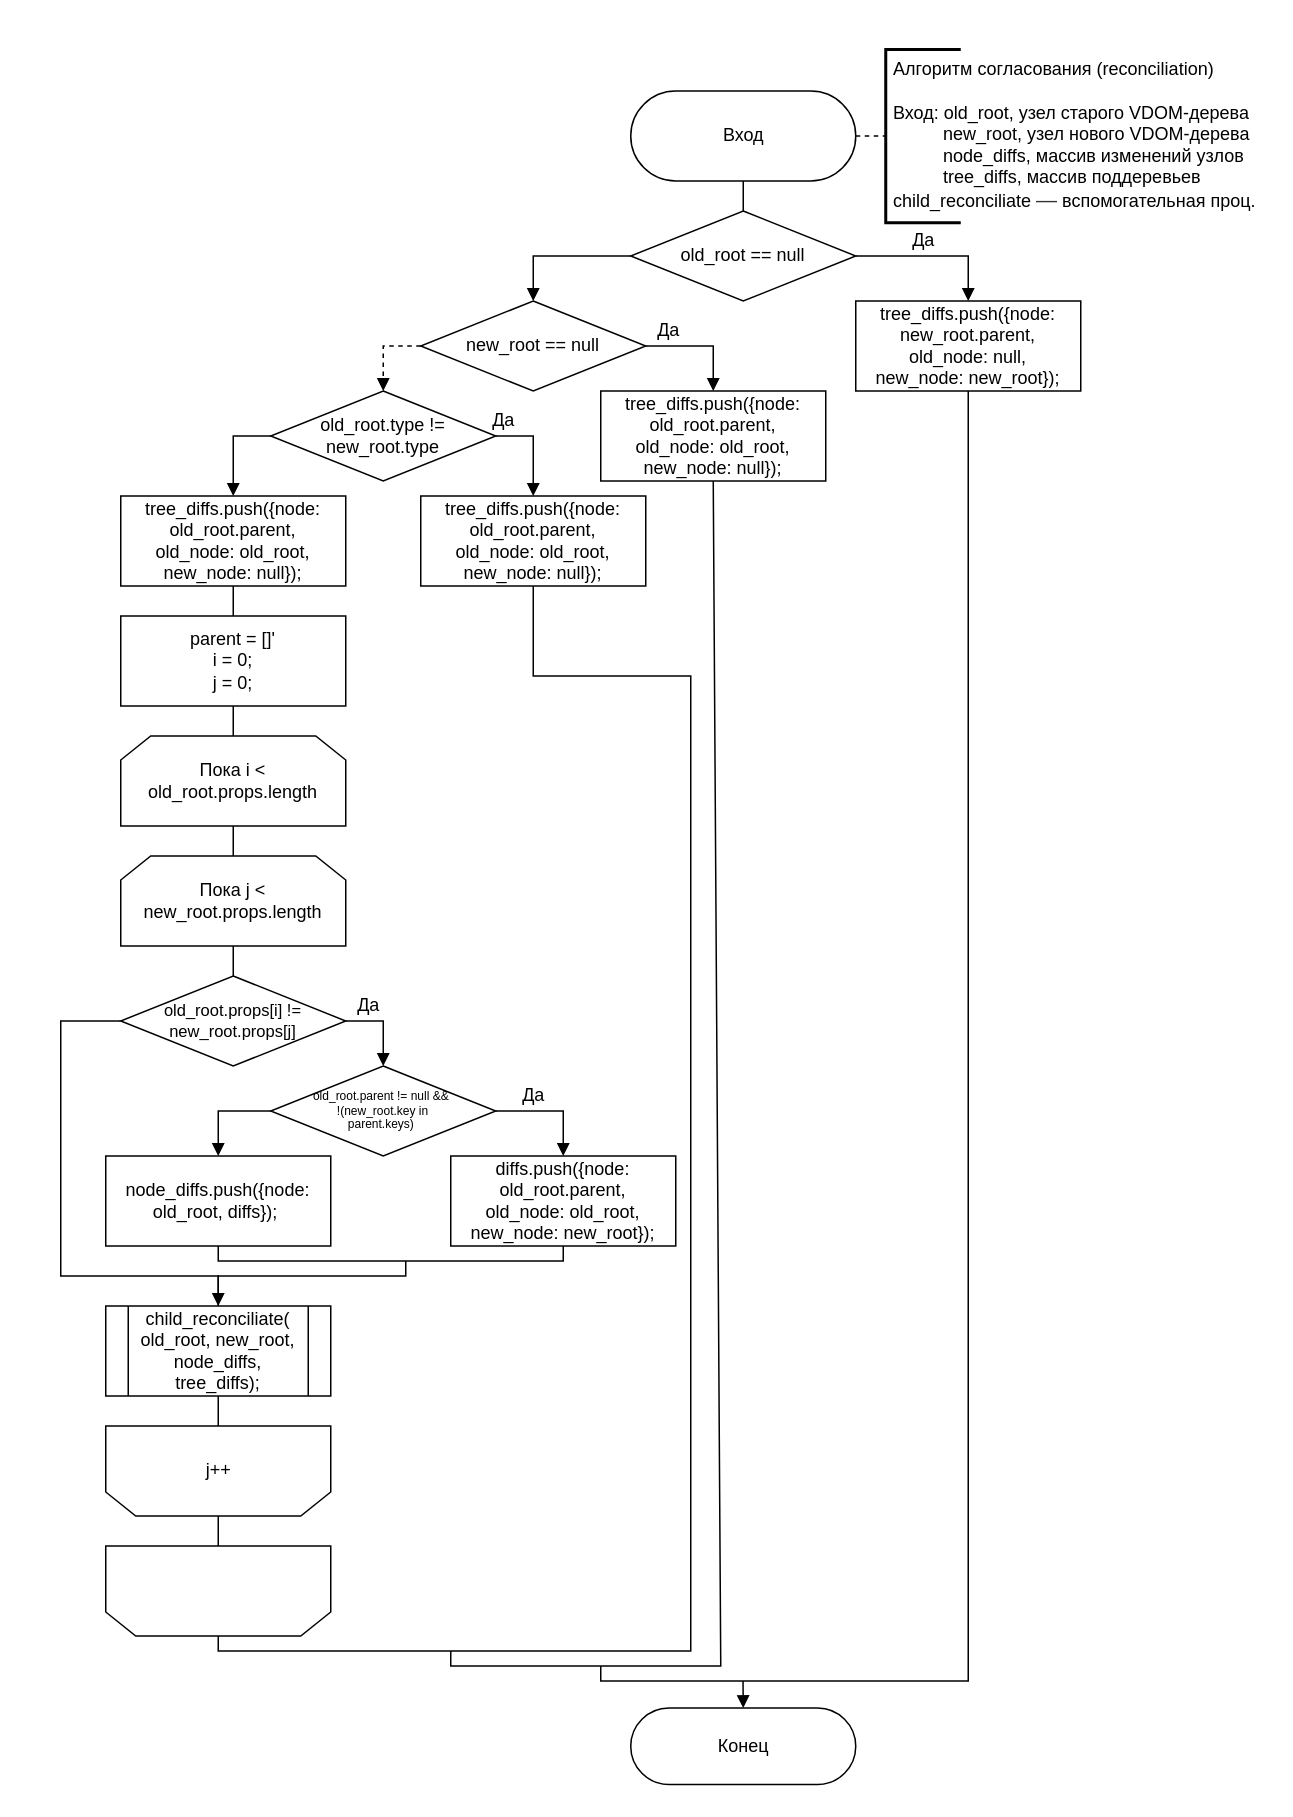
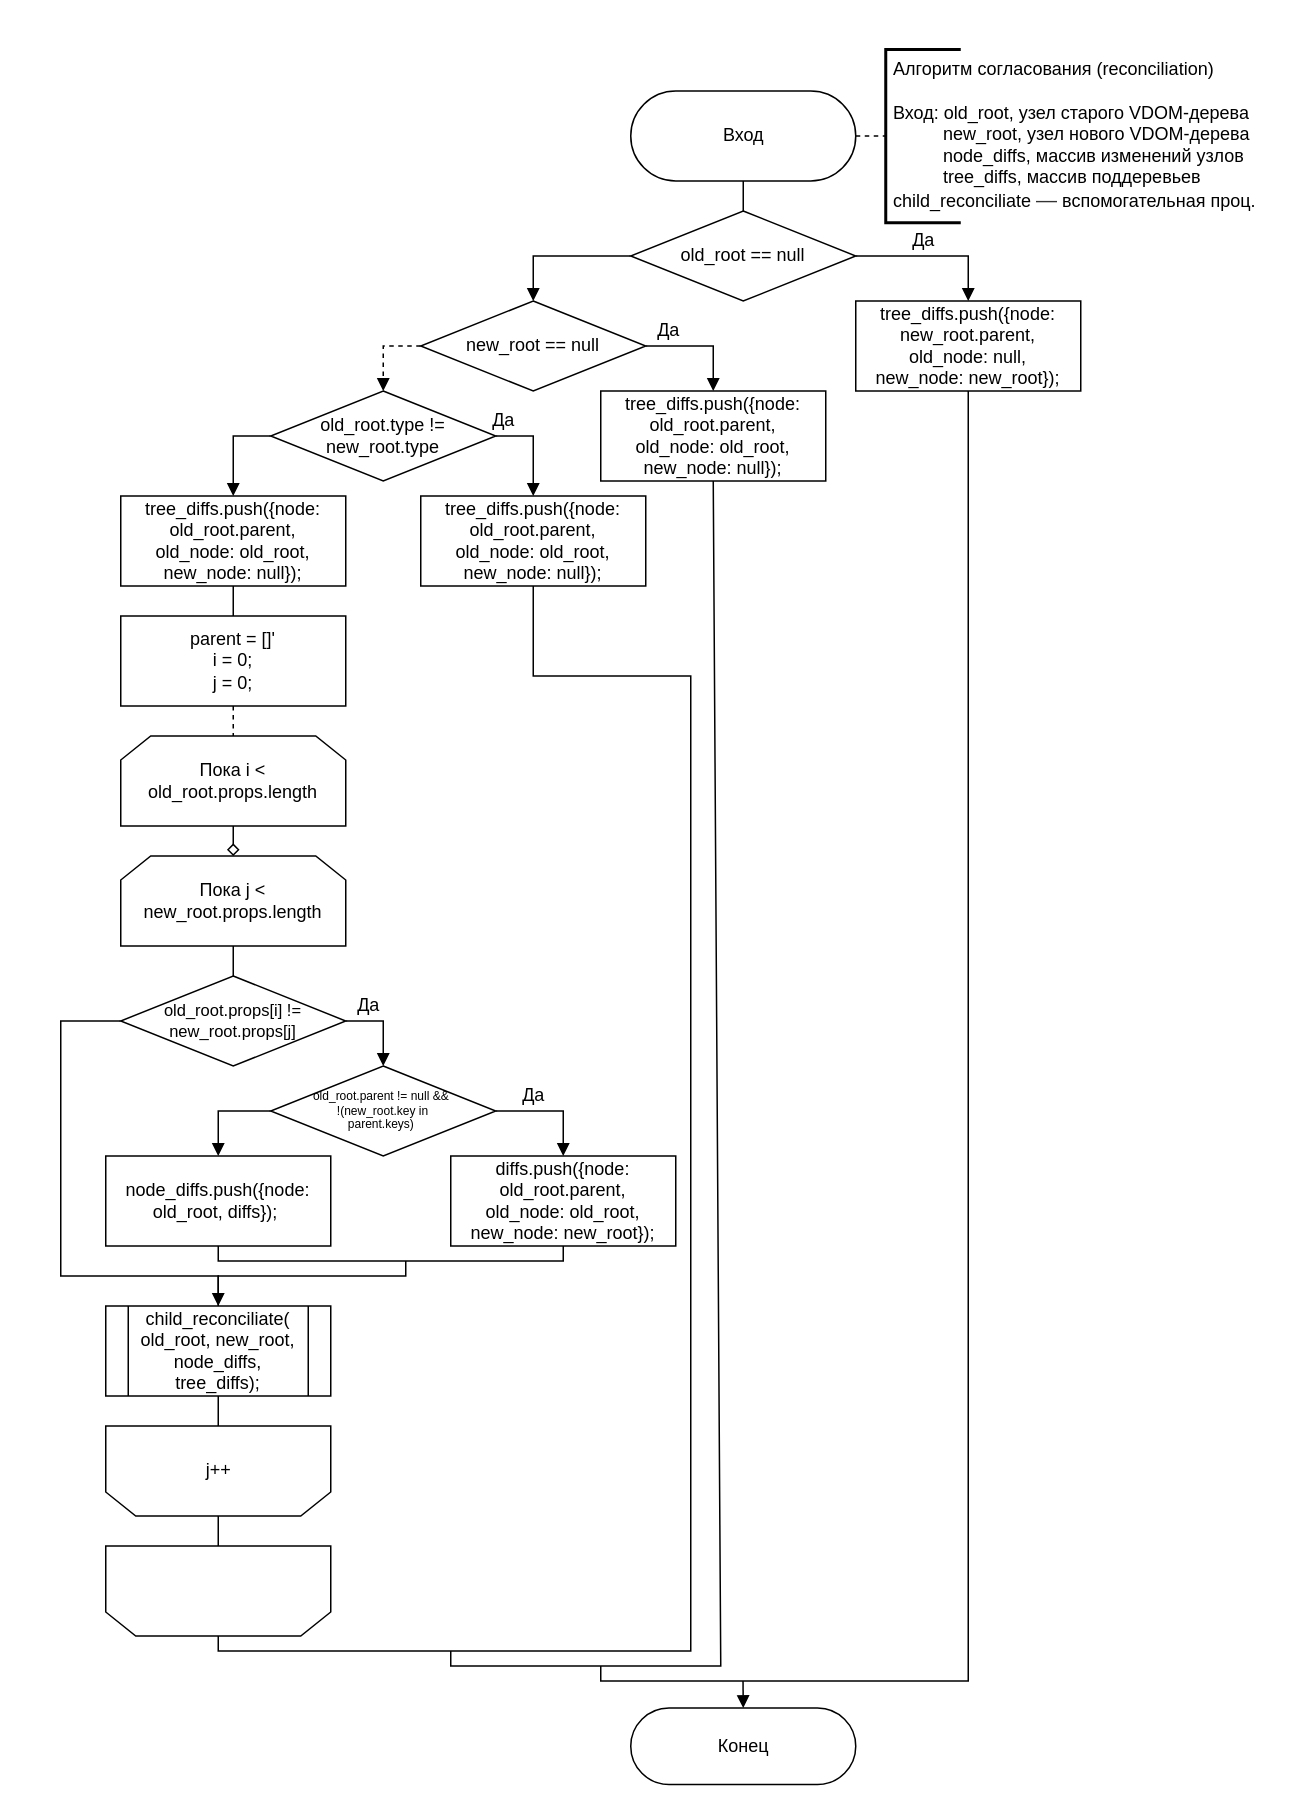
(233, 721) -> (233, 721)
(233, 849) -> (233, 843)
